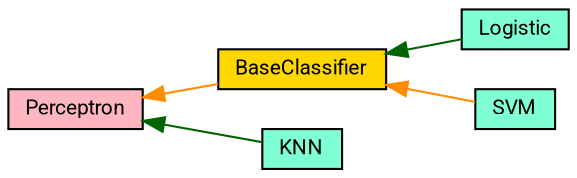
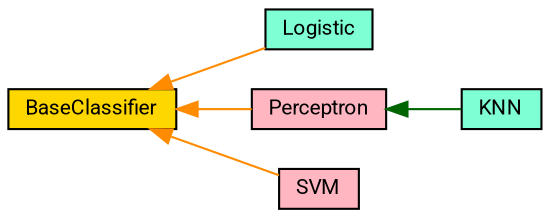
(434, 44) -> (218, 65)
(191, 89) -> (225, 109)
(515, 109) -> (319, 189)
